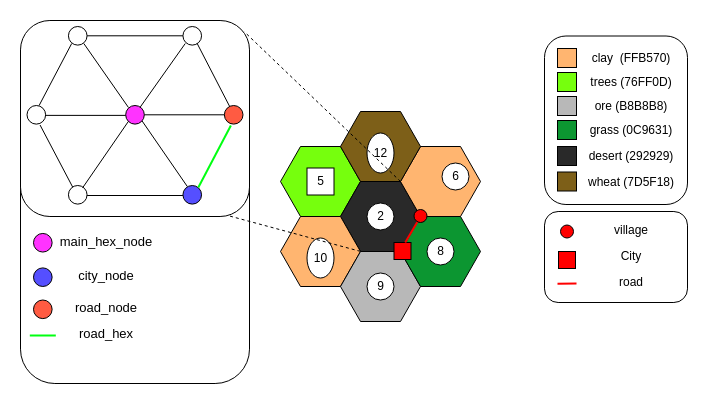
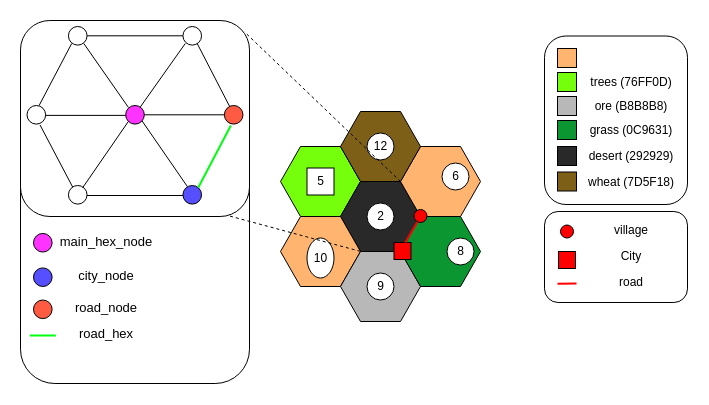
(632, 58) -> none
(381, 153) -> (381, 147)
(441, 252) -> (461, 252)
